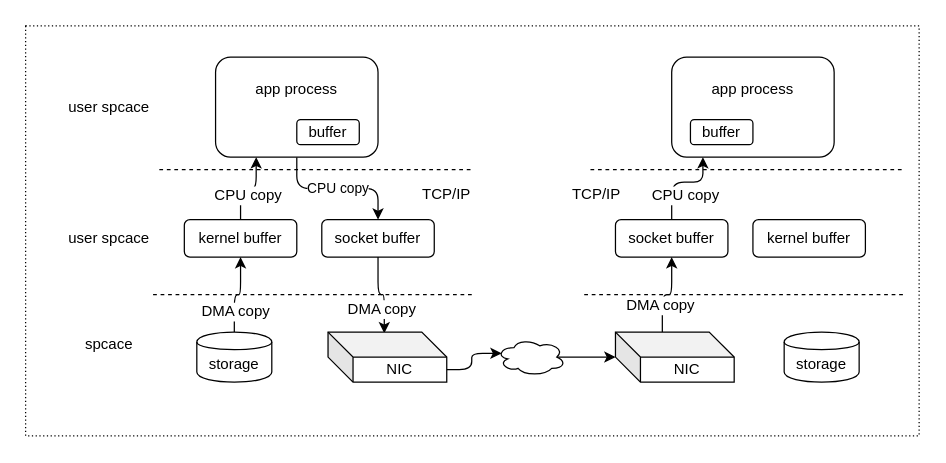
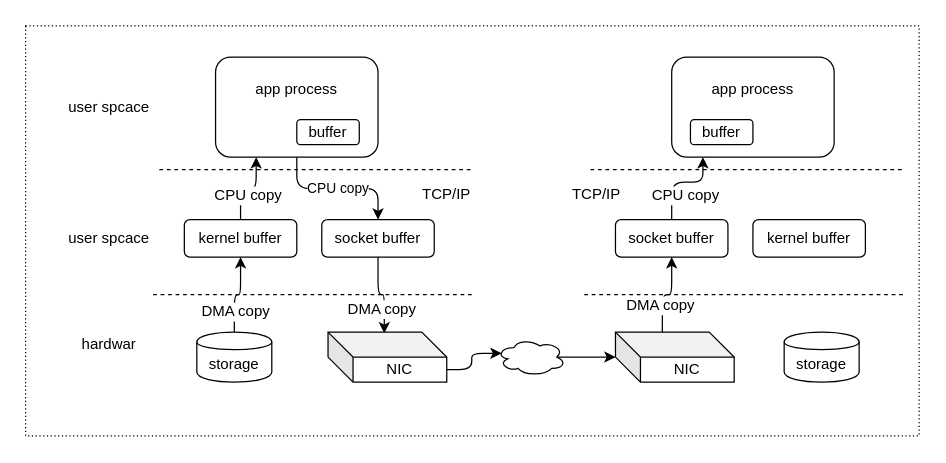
(109, 344) -> (109, 344)
